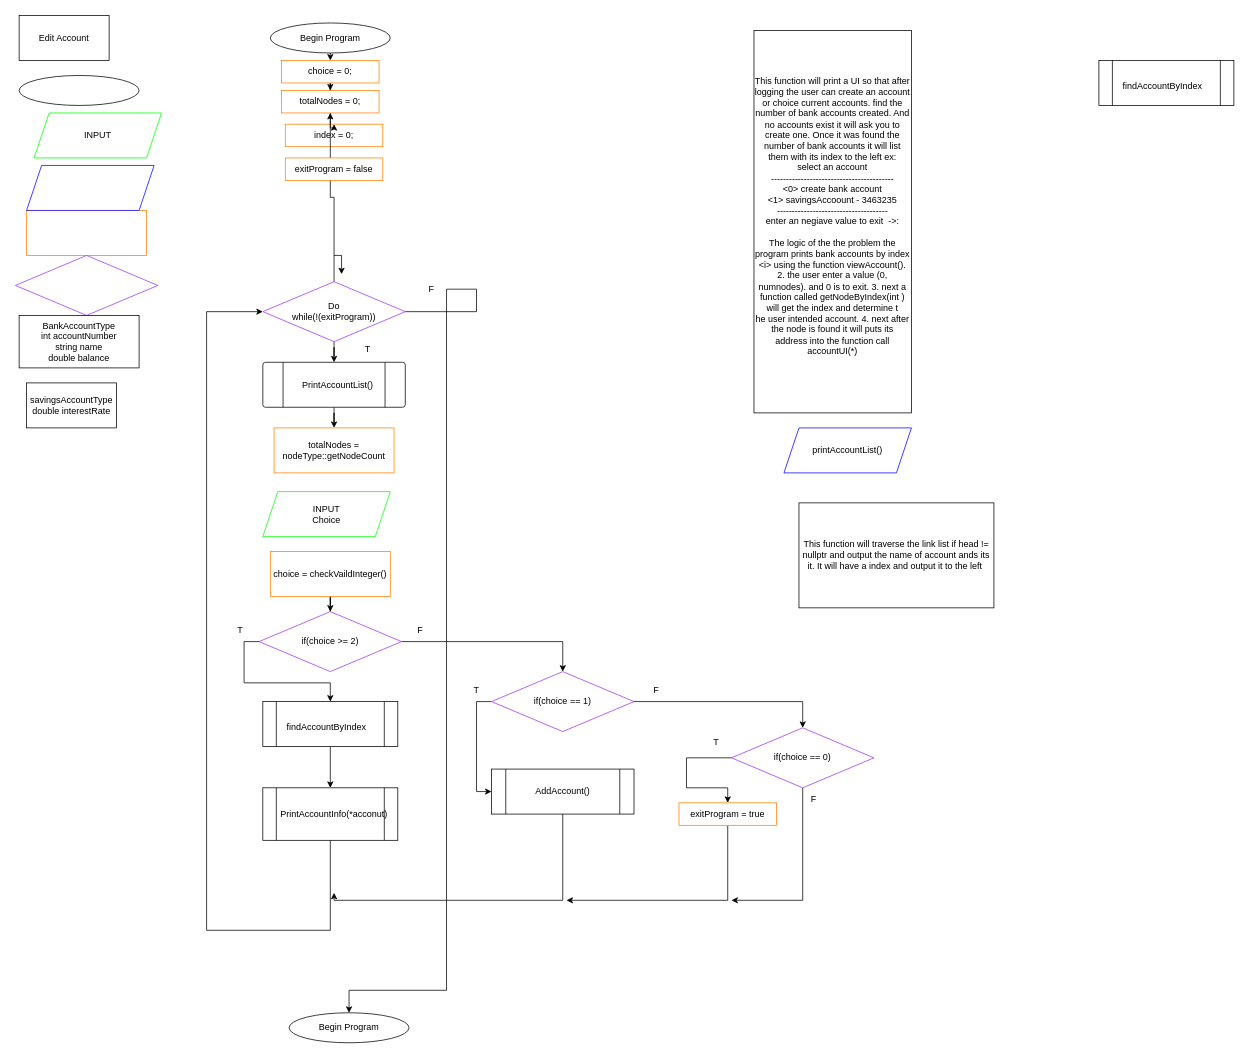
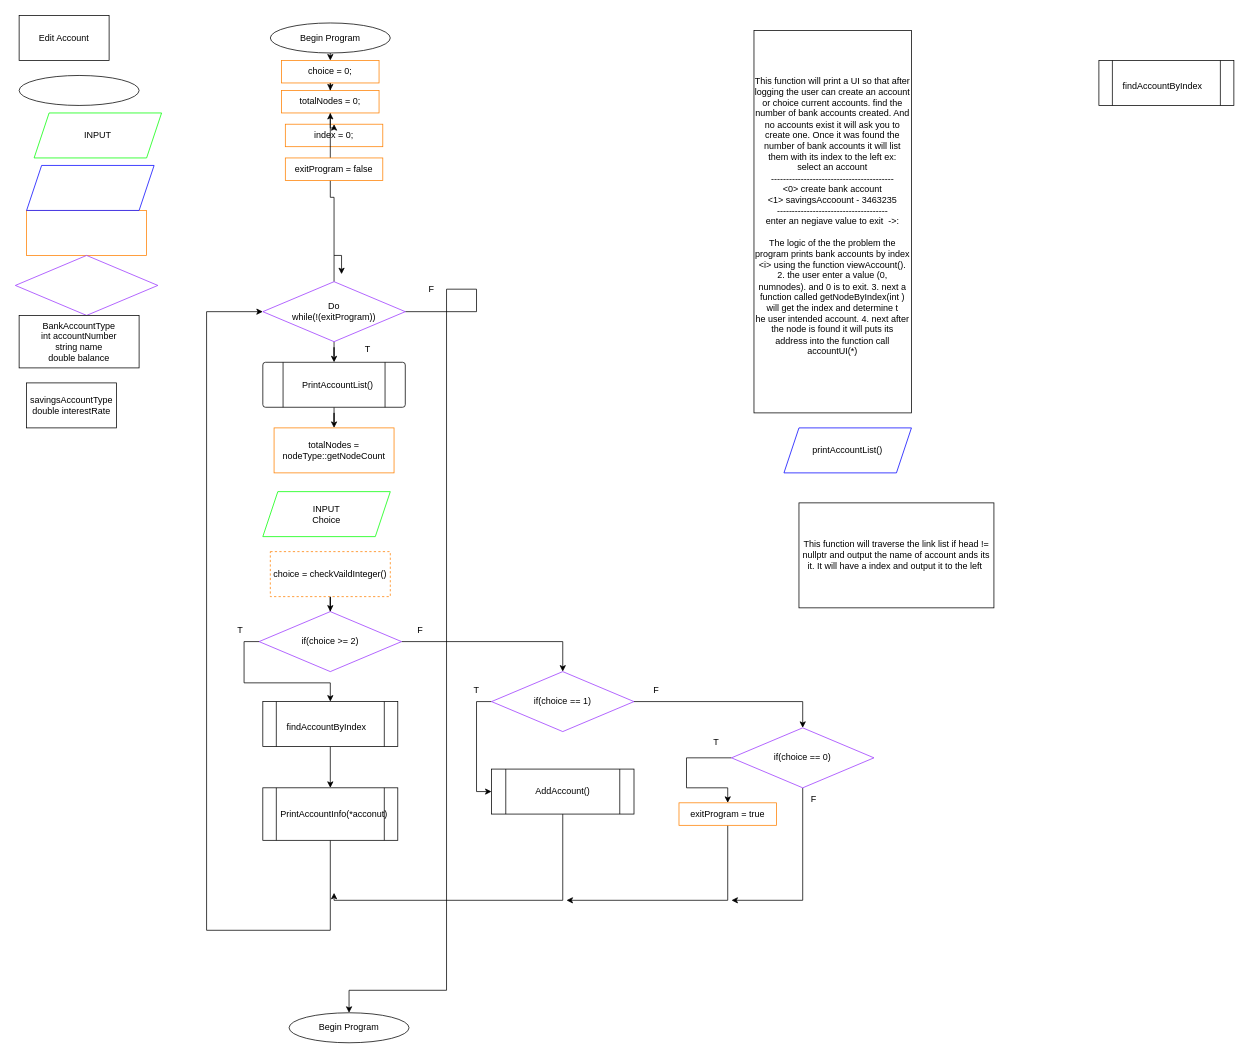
(330, 574) -> (330, 574)
